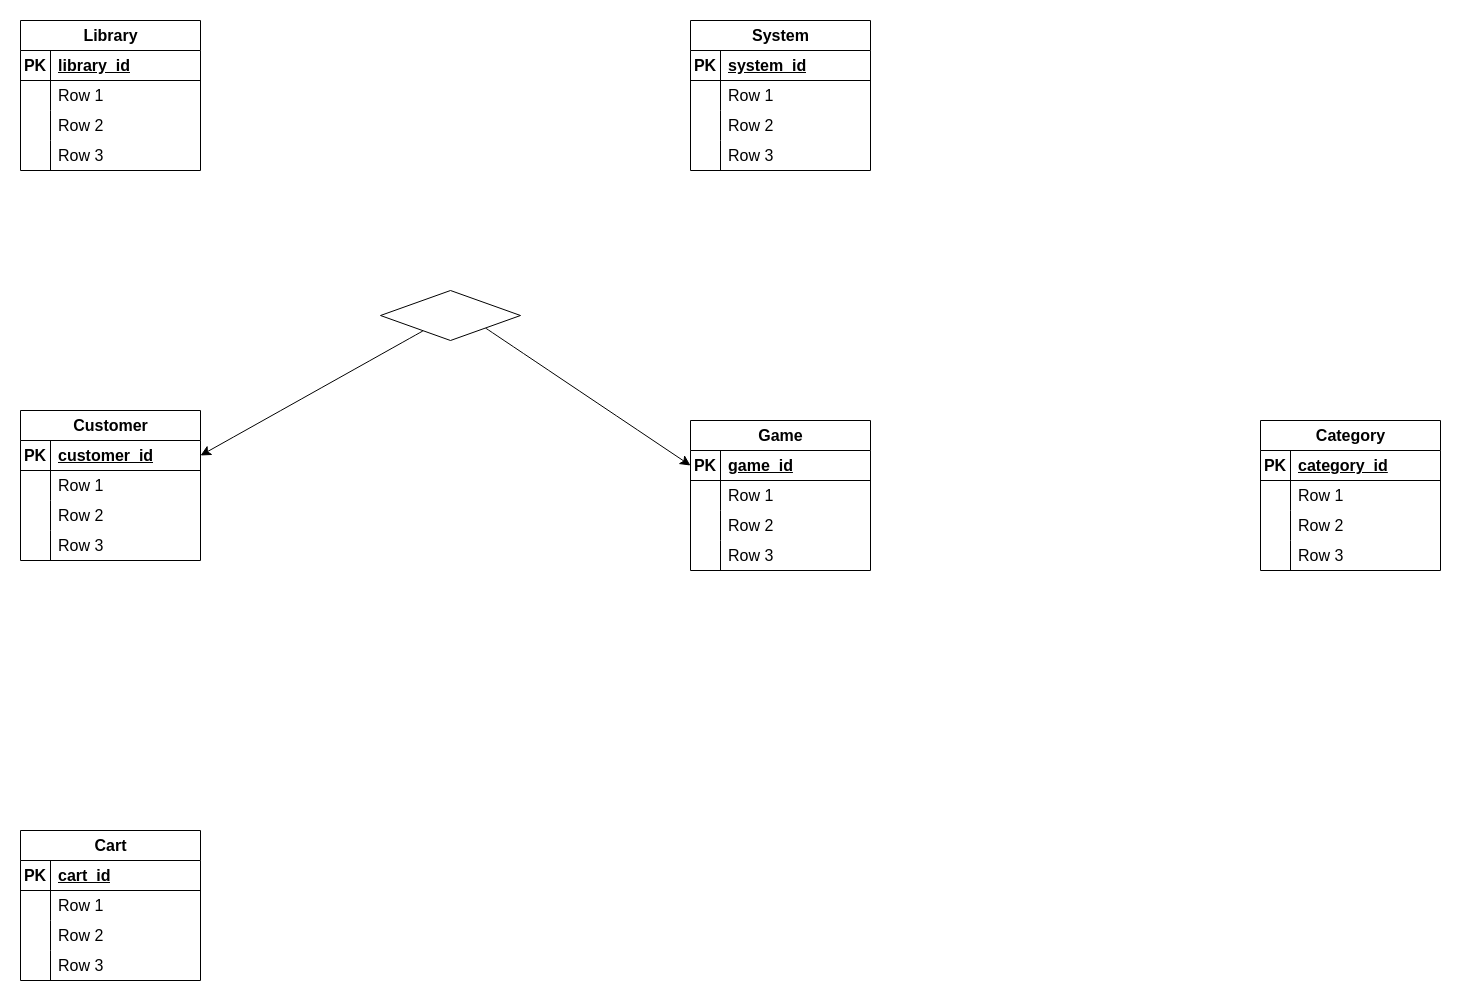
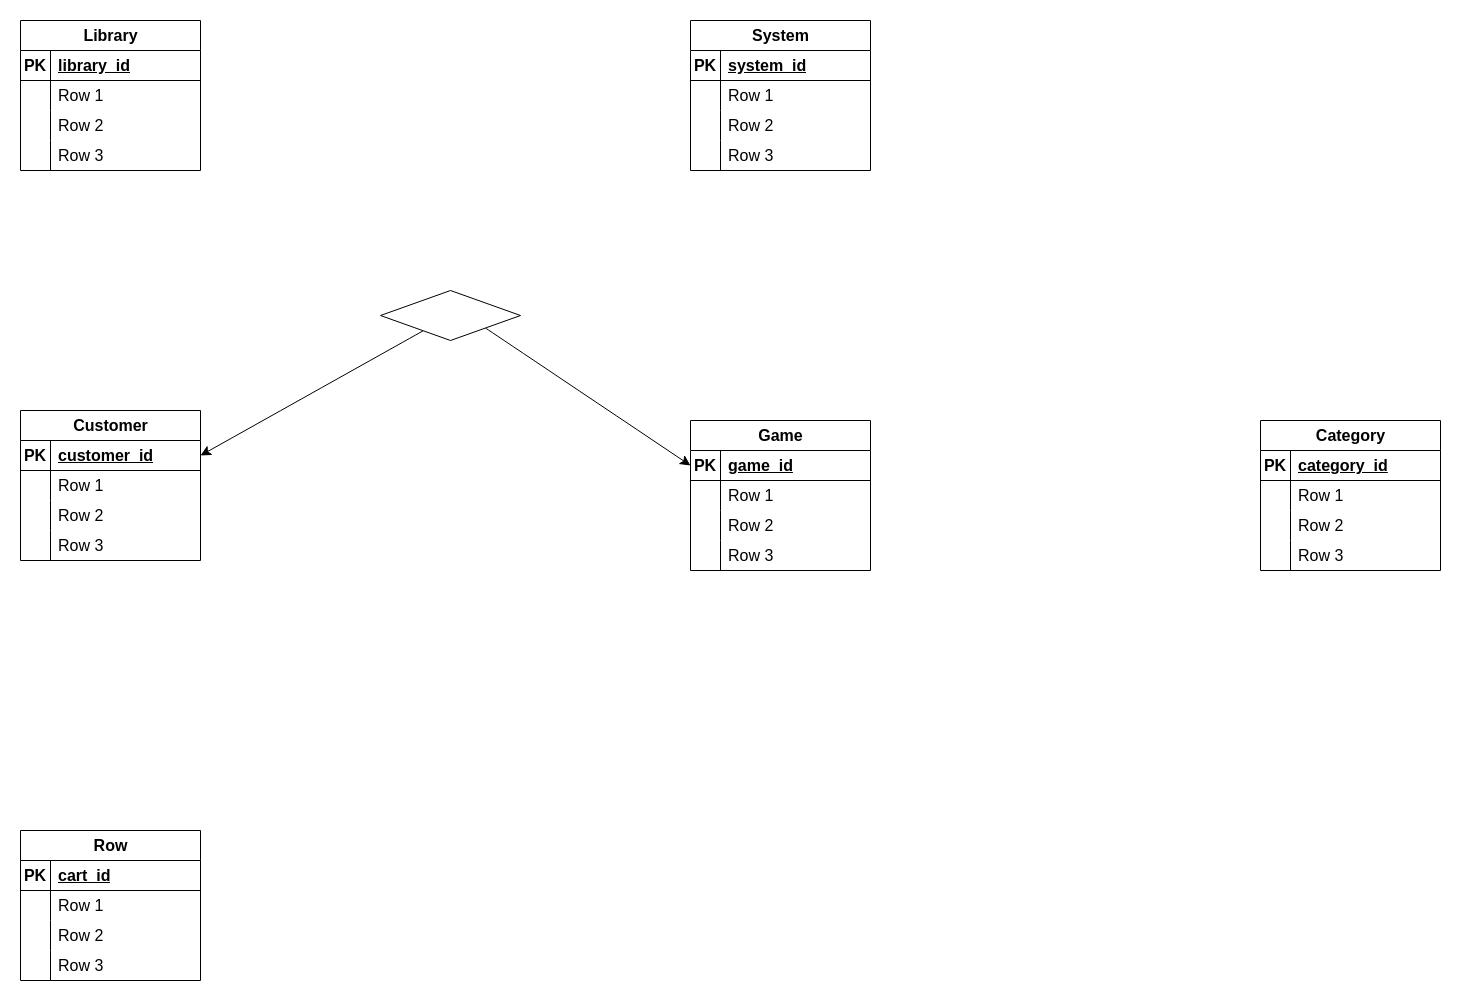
(111, 846) -> (111, 846)
